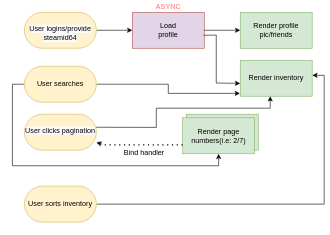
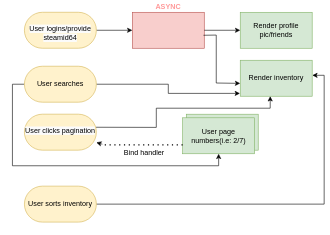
(168, 30) -> none
(168, 30) -> (168, 30)
(219, 136) -> (219, 136)
